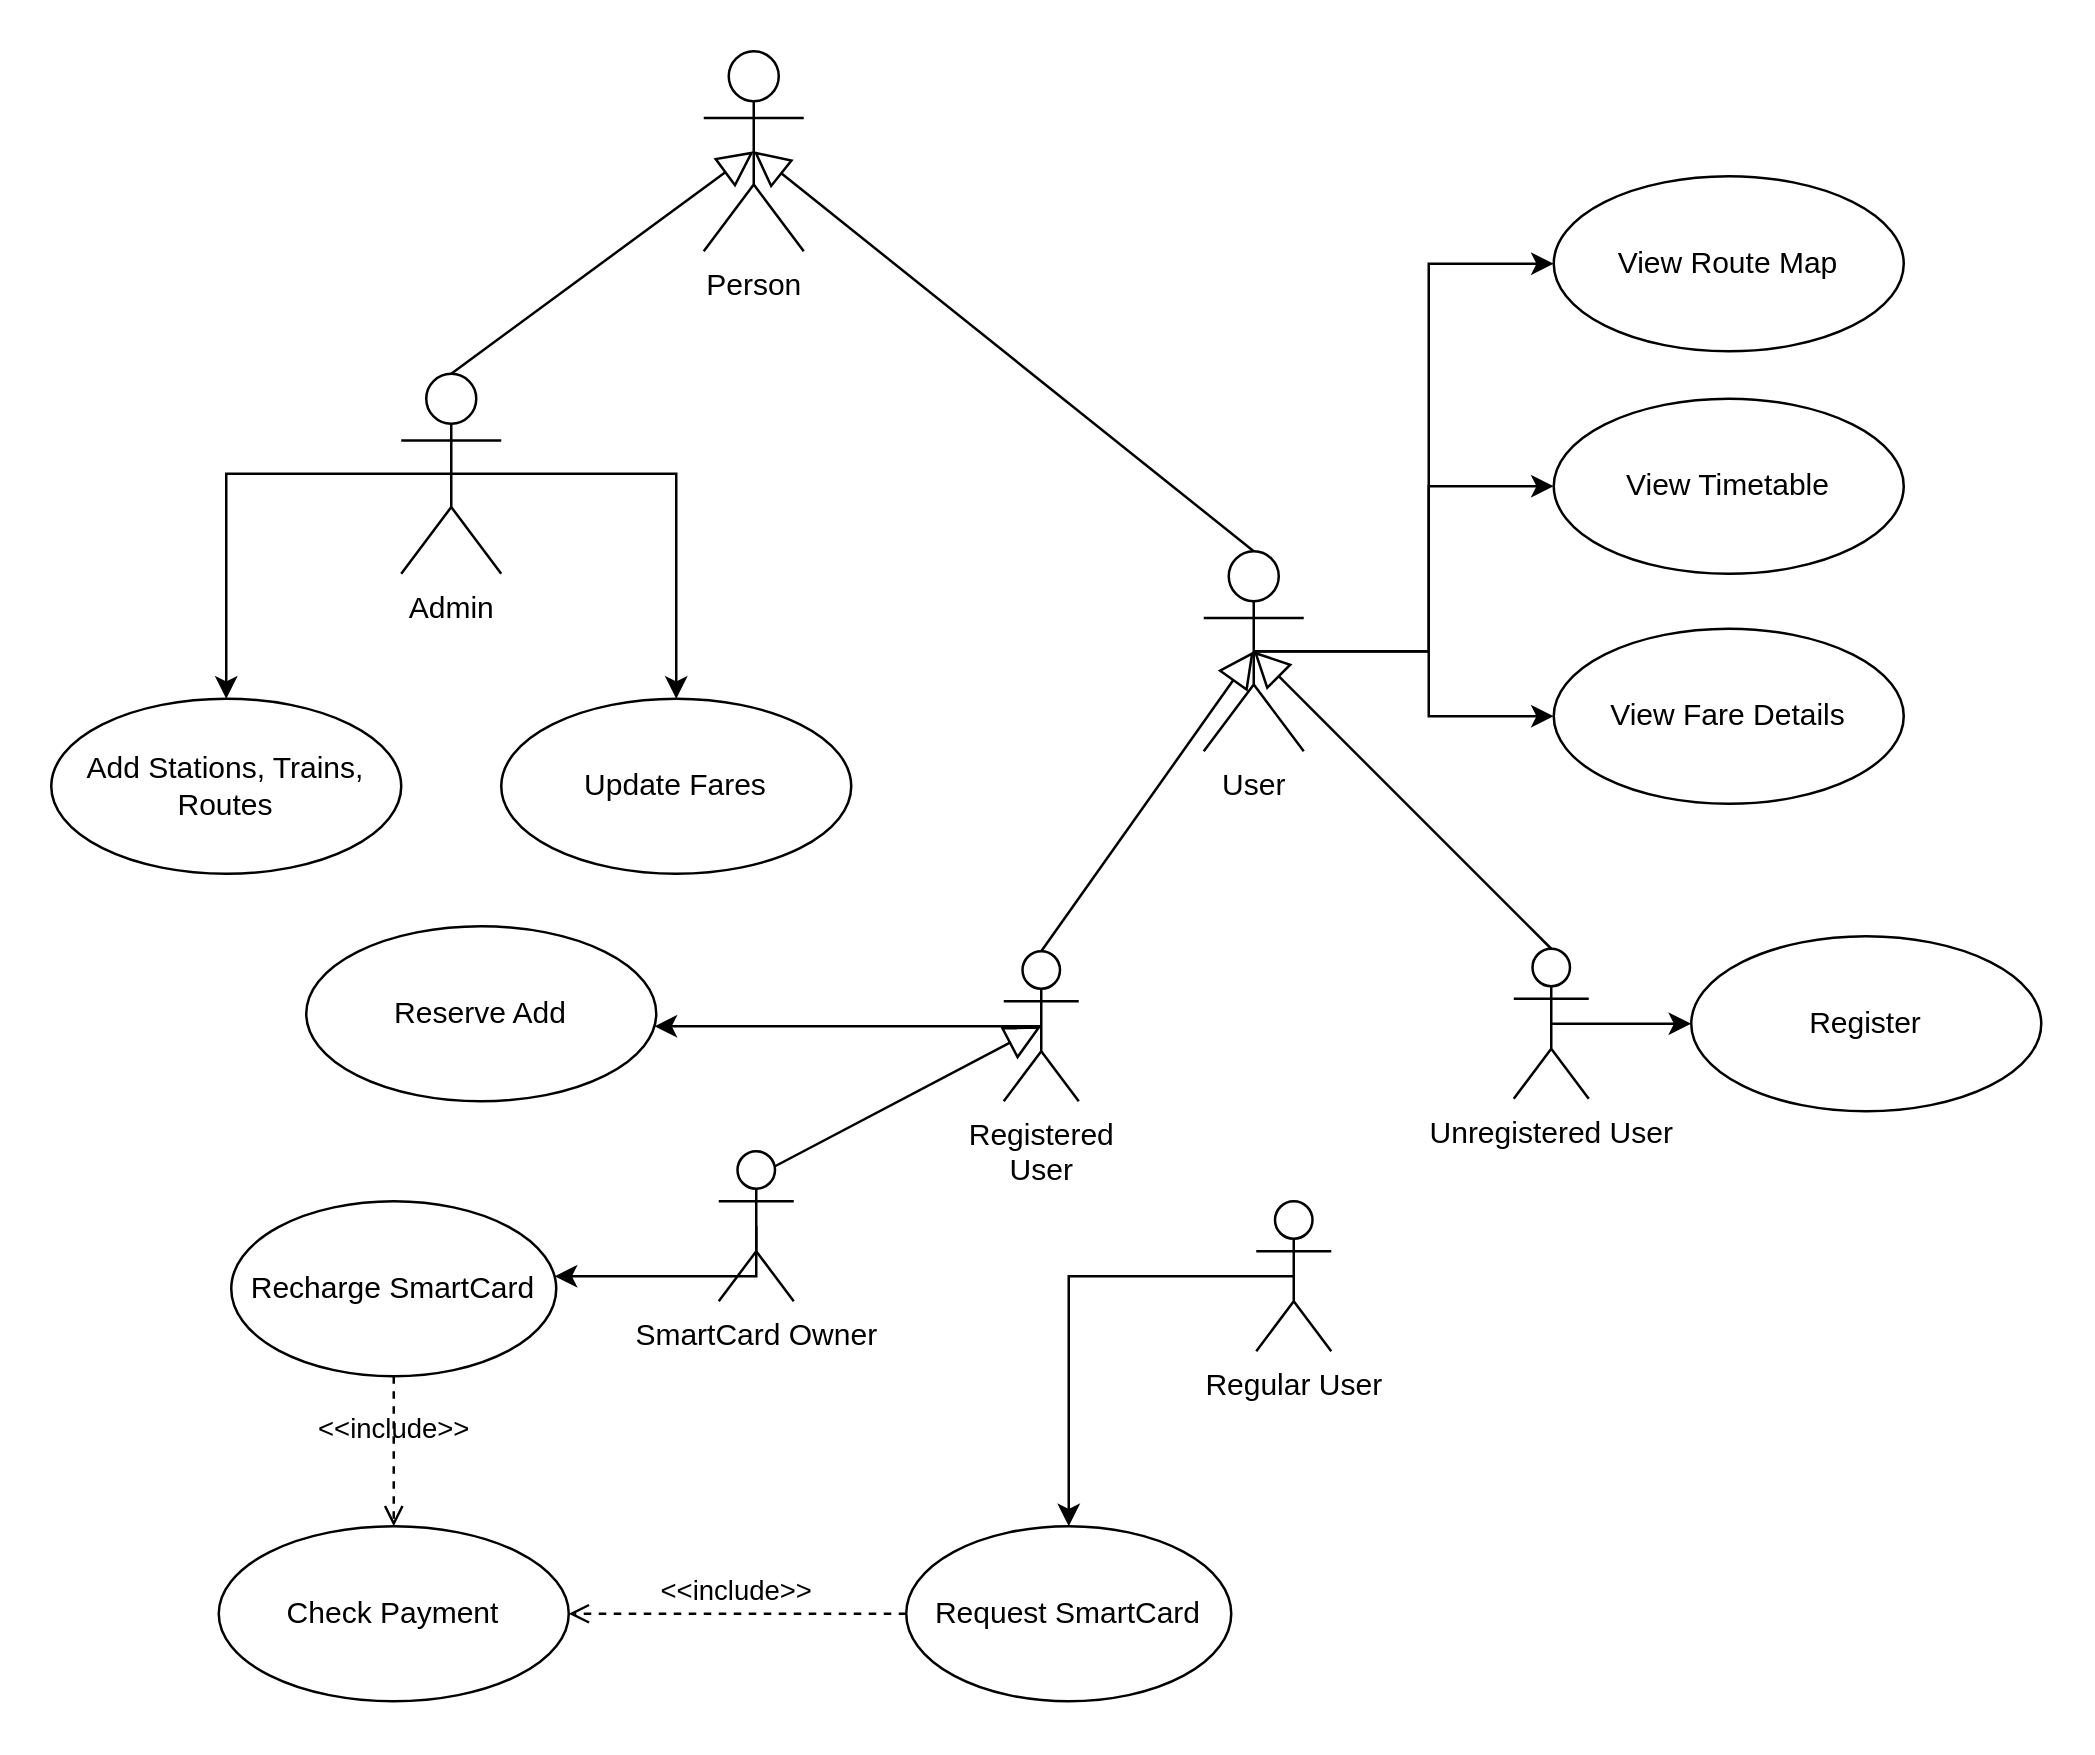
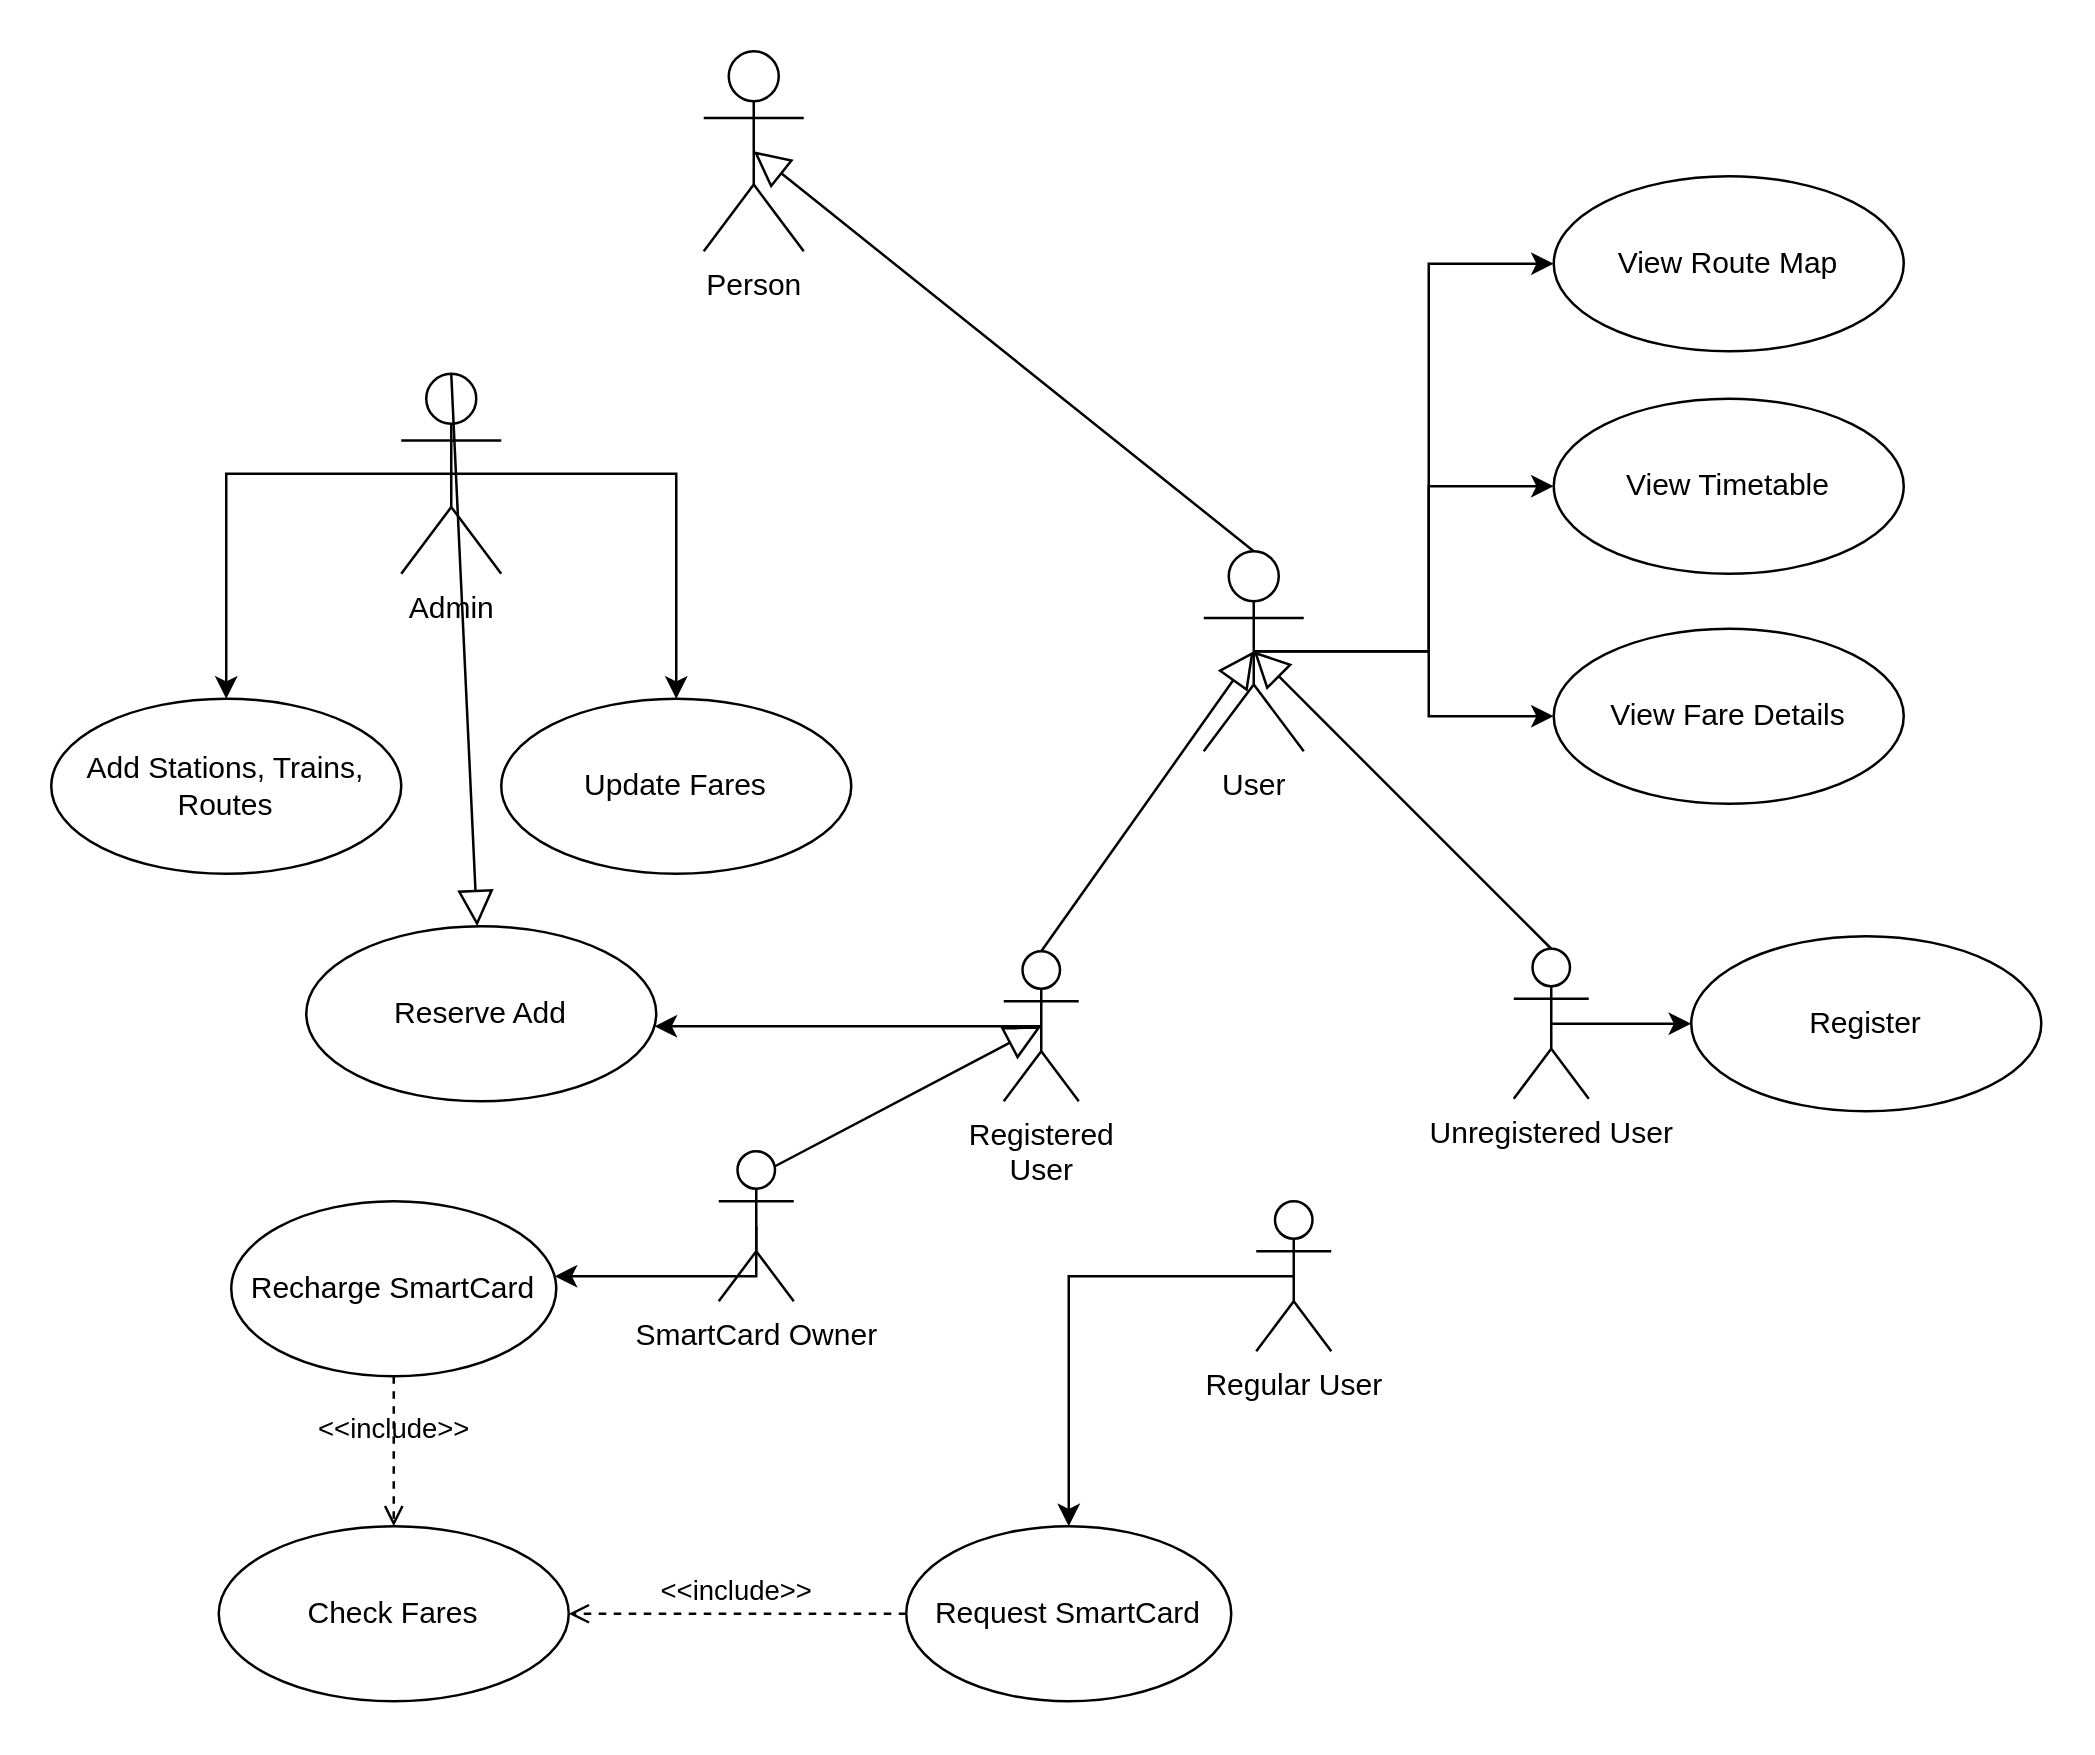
(588, 273) -> (467, 706)
(394, 1614) -> (394, 1614)
